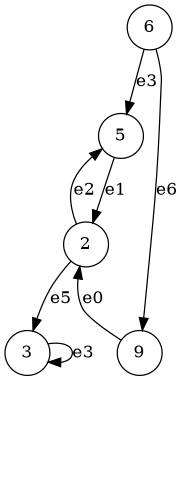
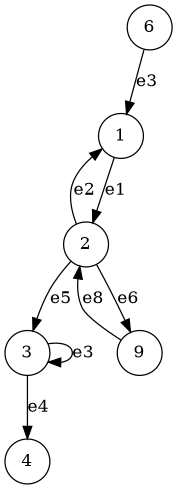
(121, 136) -> (121, 136)
(156, 184) -> (111, 292)
(94, 299) -> (94, 299)
none -> (27, 461)
